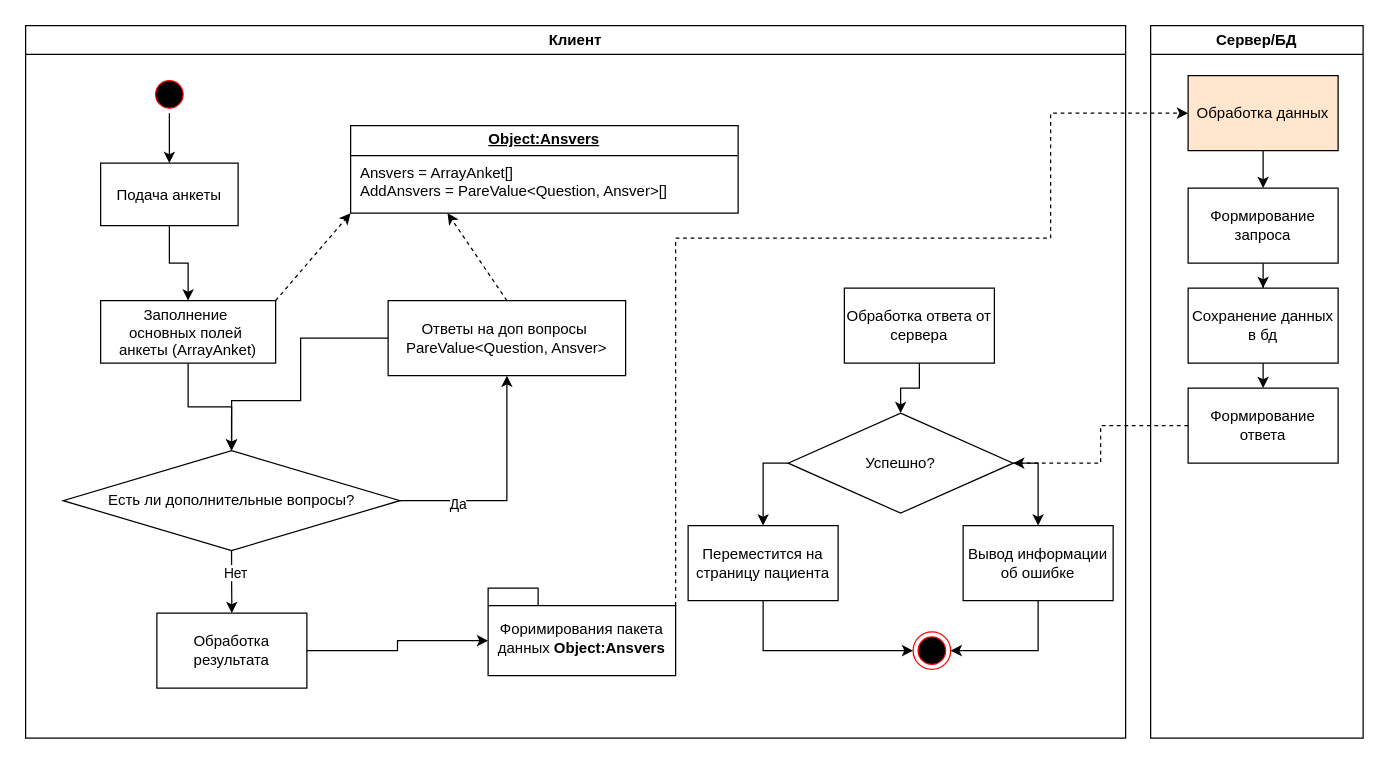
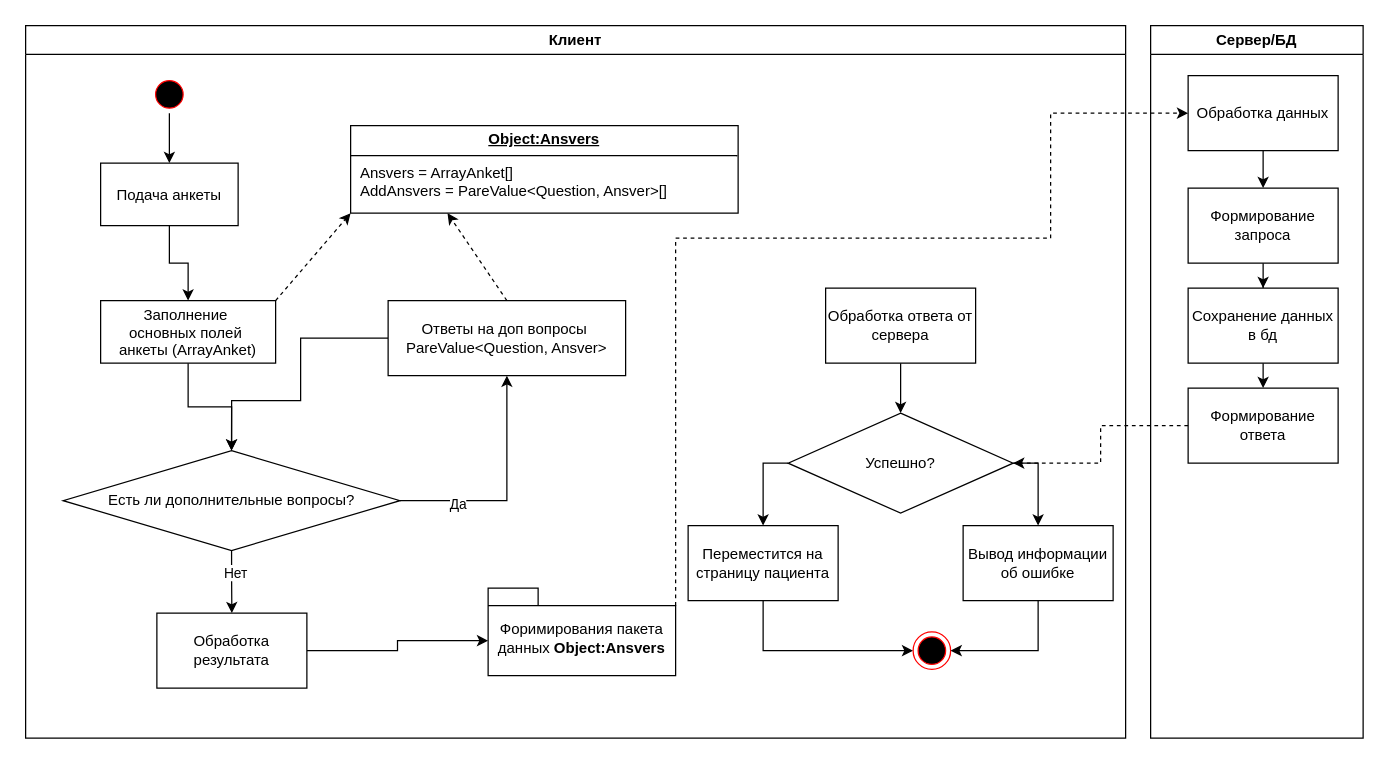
(1263, 113) -> (1263, 113)
(919, 326) -> (901, 326)
